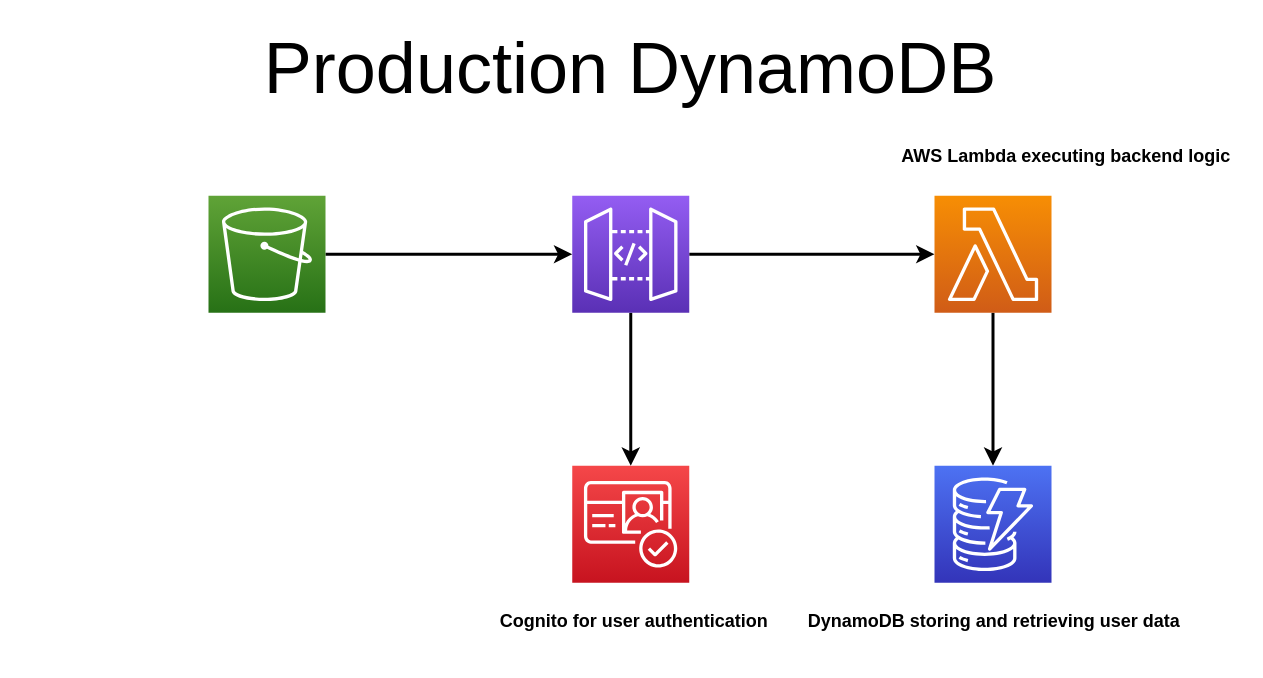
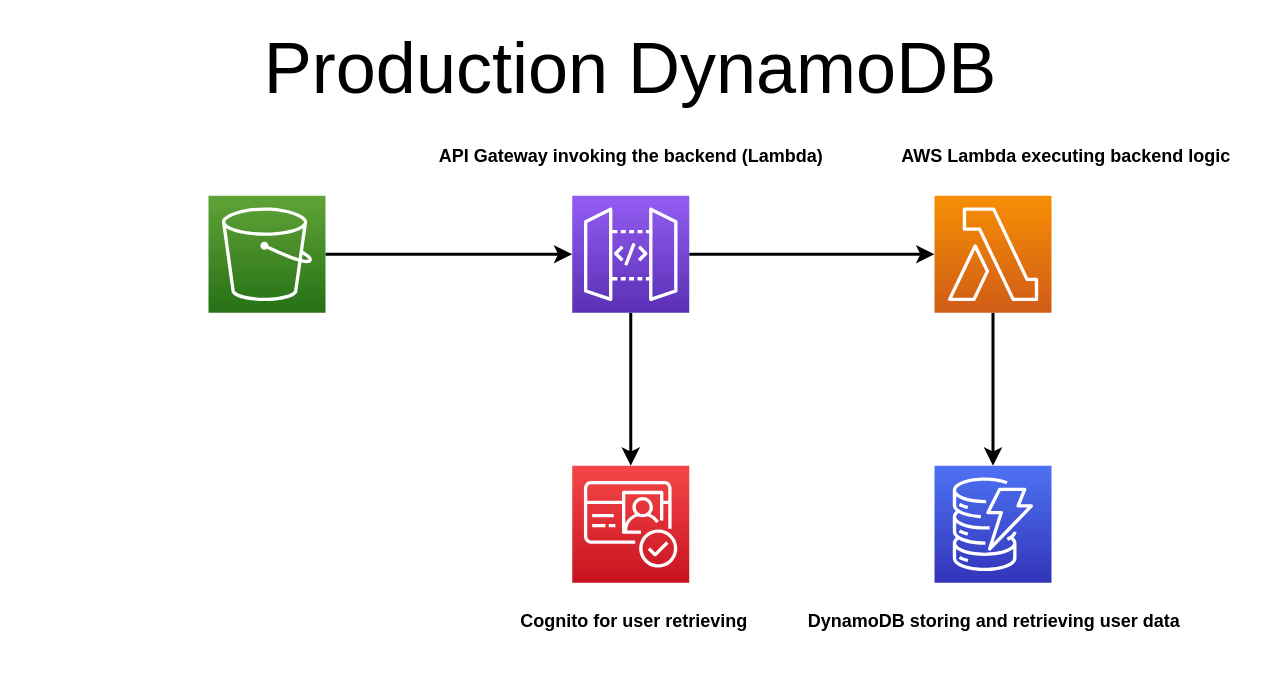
none -> (631, 158)
(635, 622) -> (635, 622)
